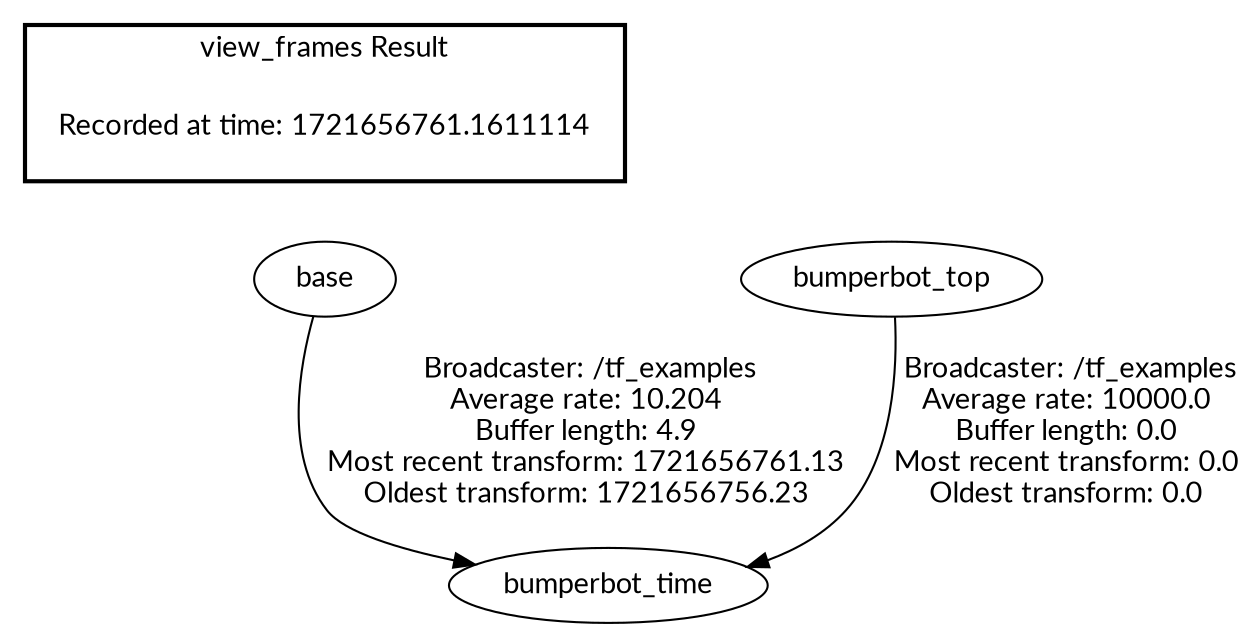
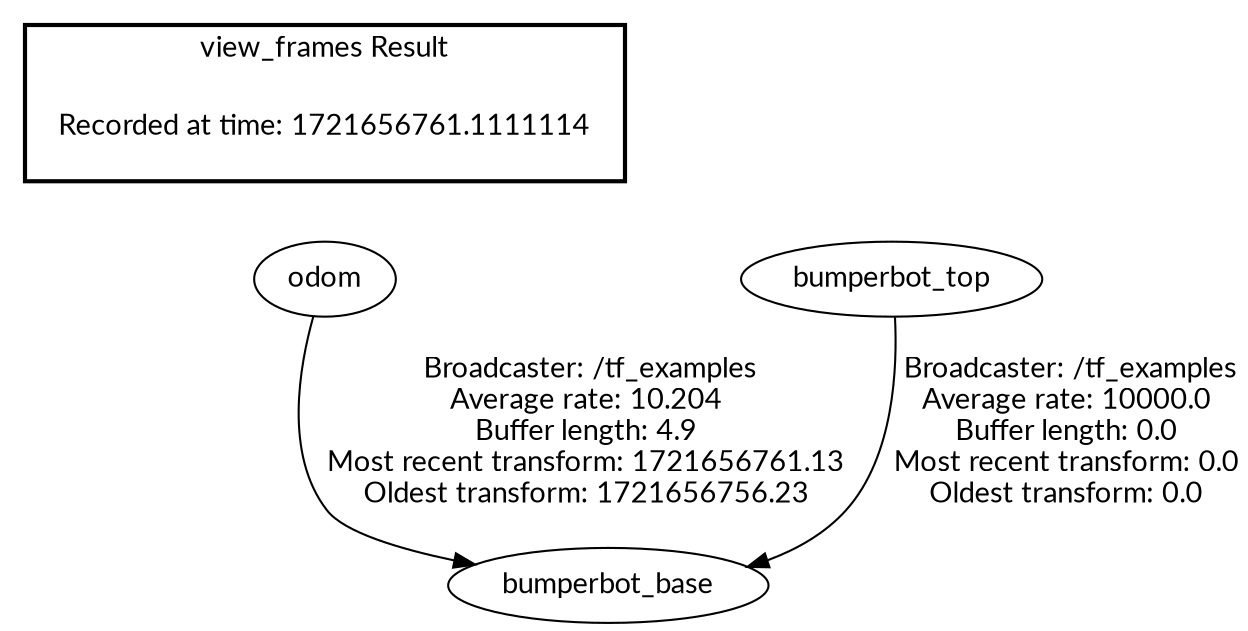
(325, 127) -> (325, 127)
(325, 279) -> (325, 279)
(608, 585) -> (608, 585)
